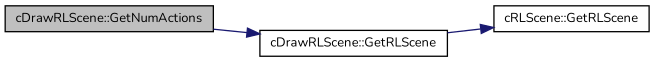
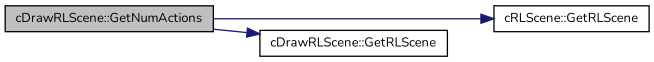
(464, 31) -> (347, 19)
